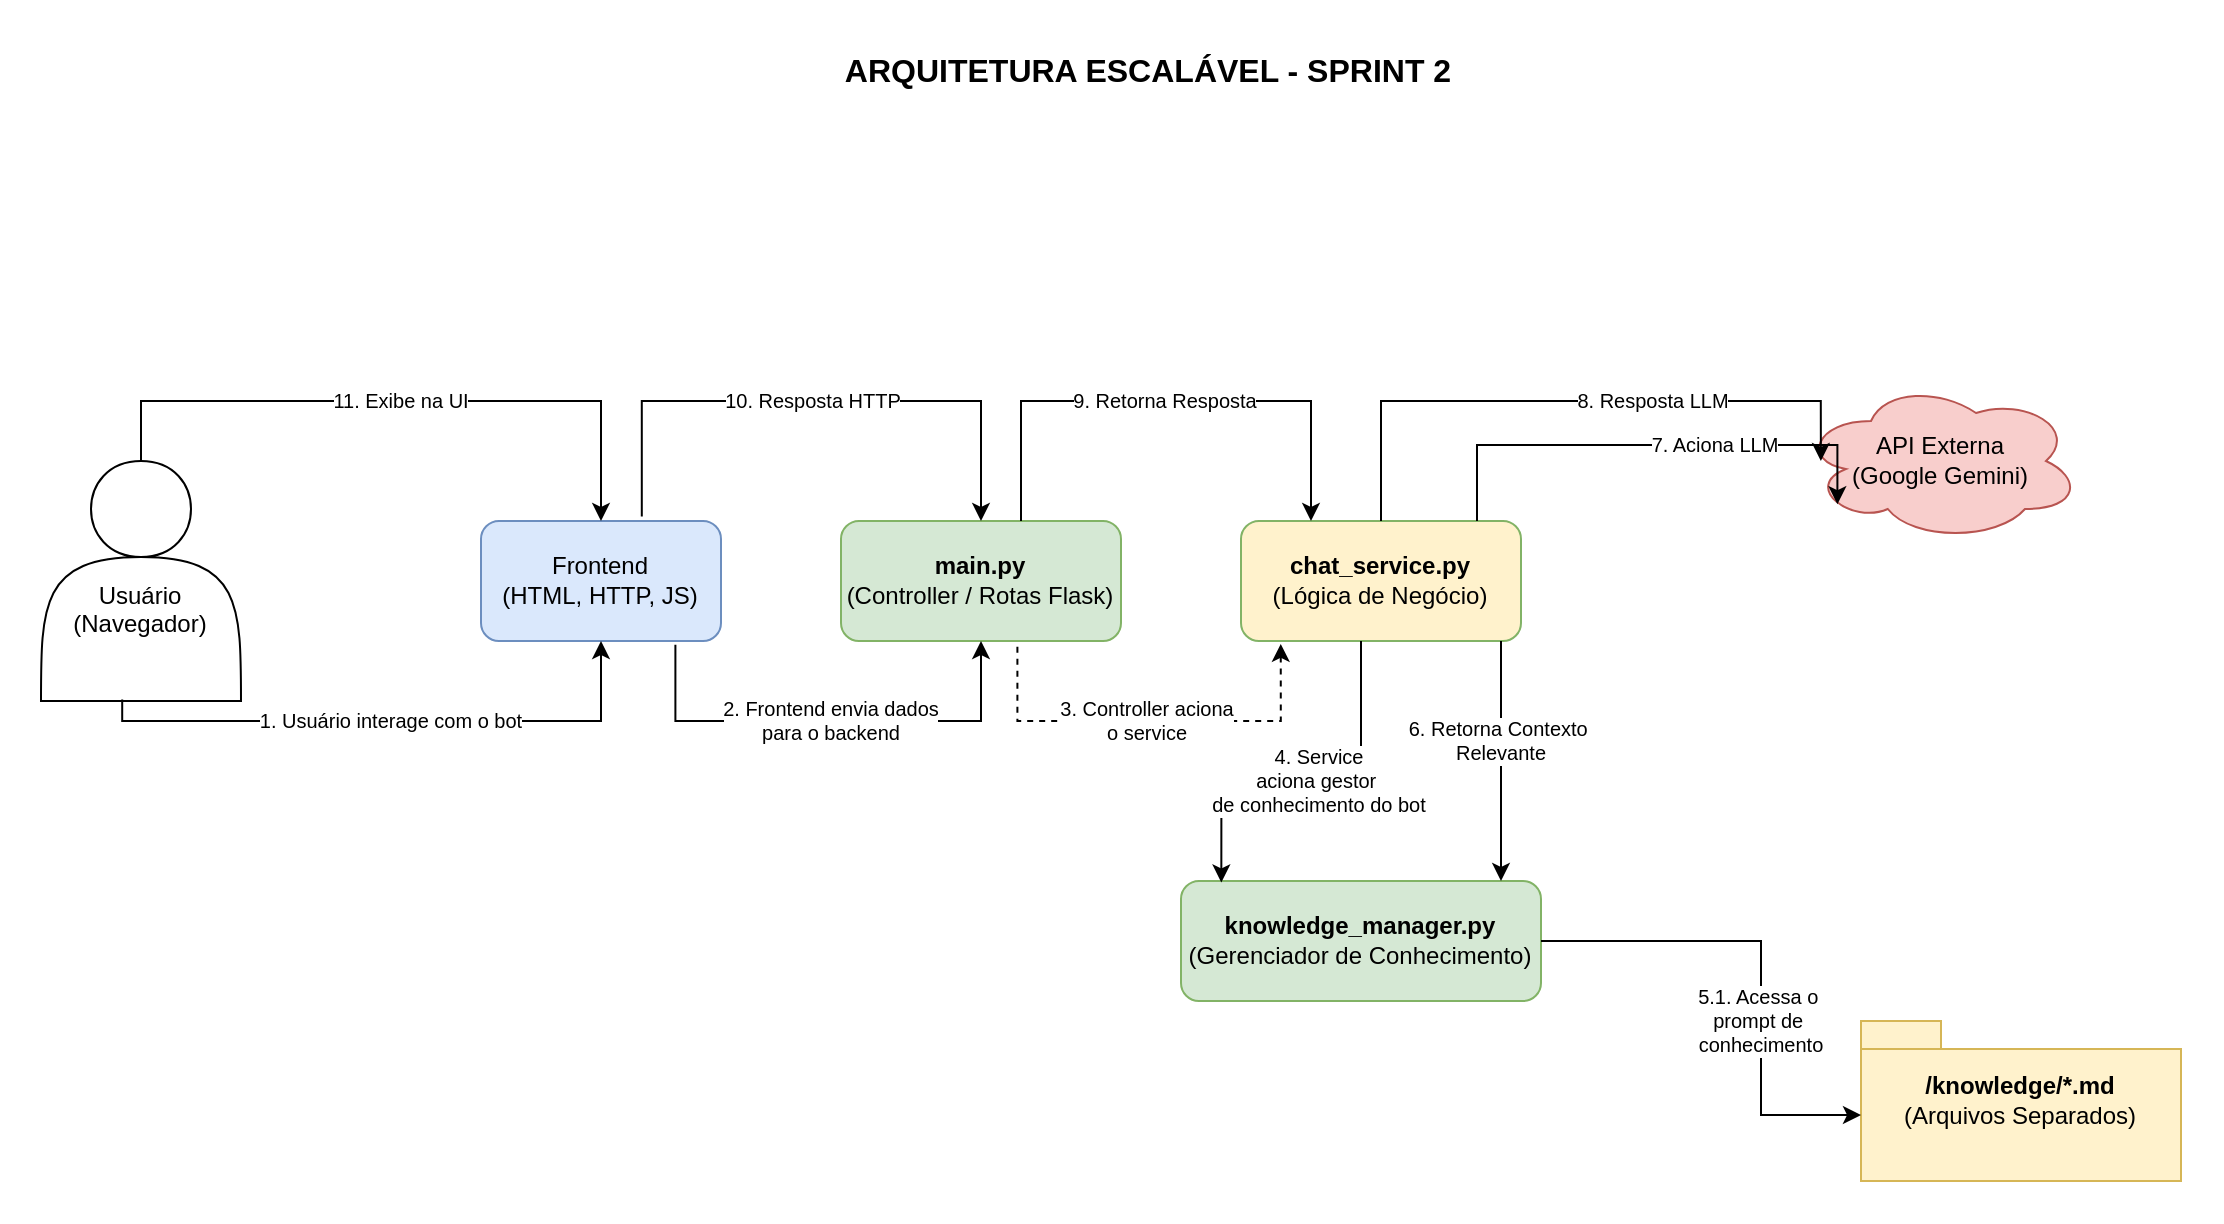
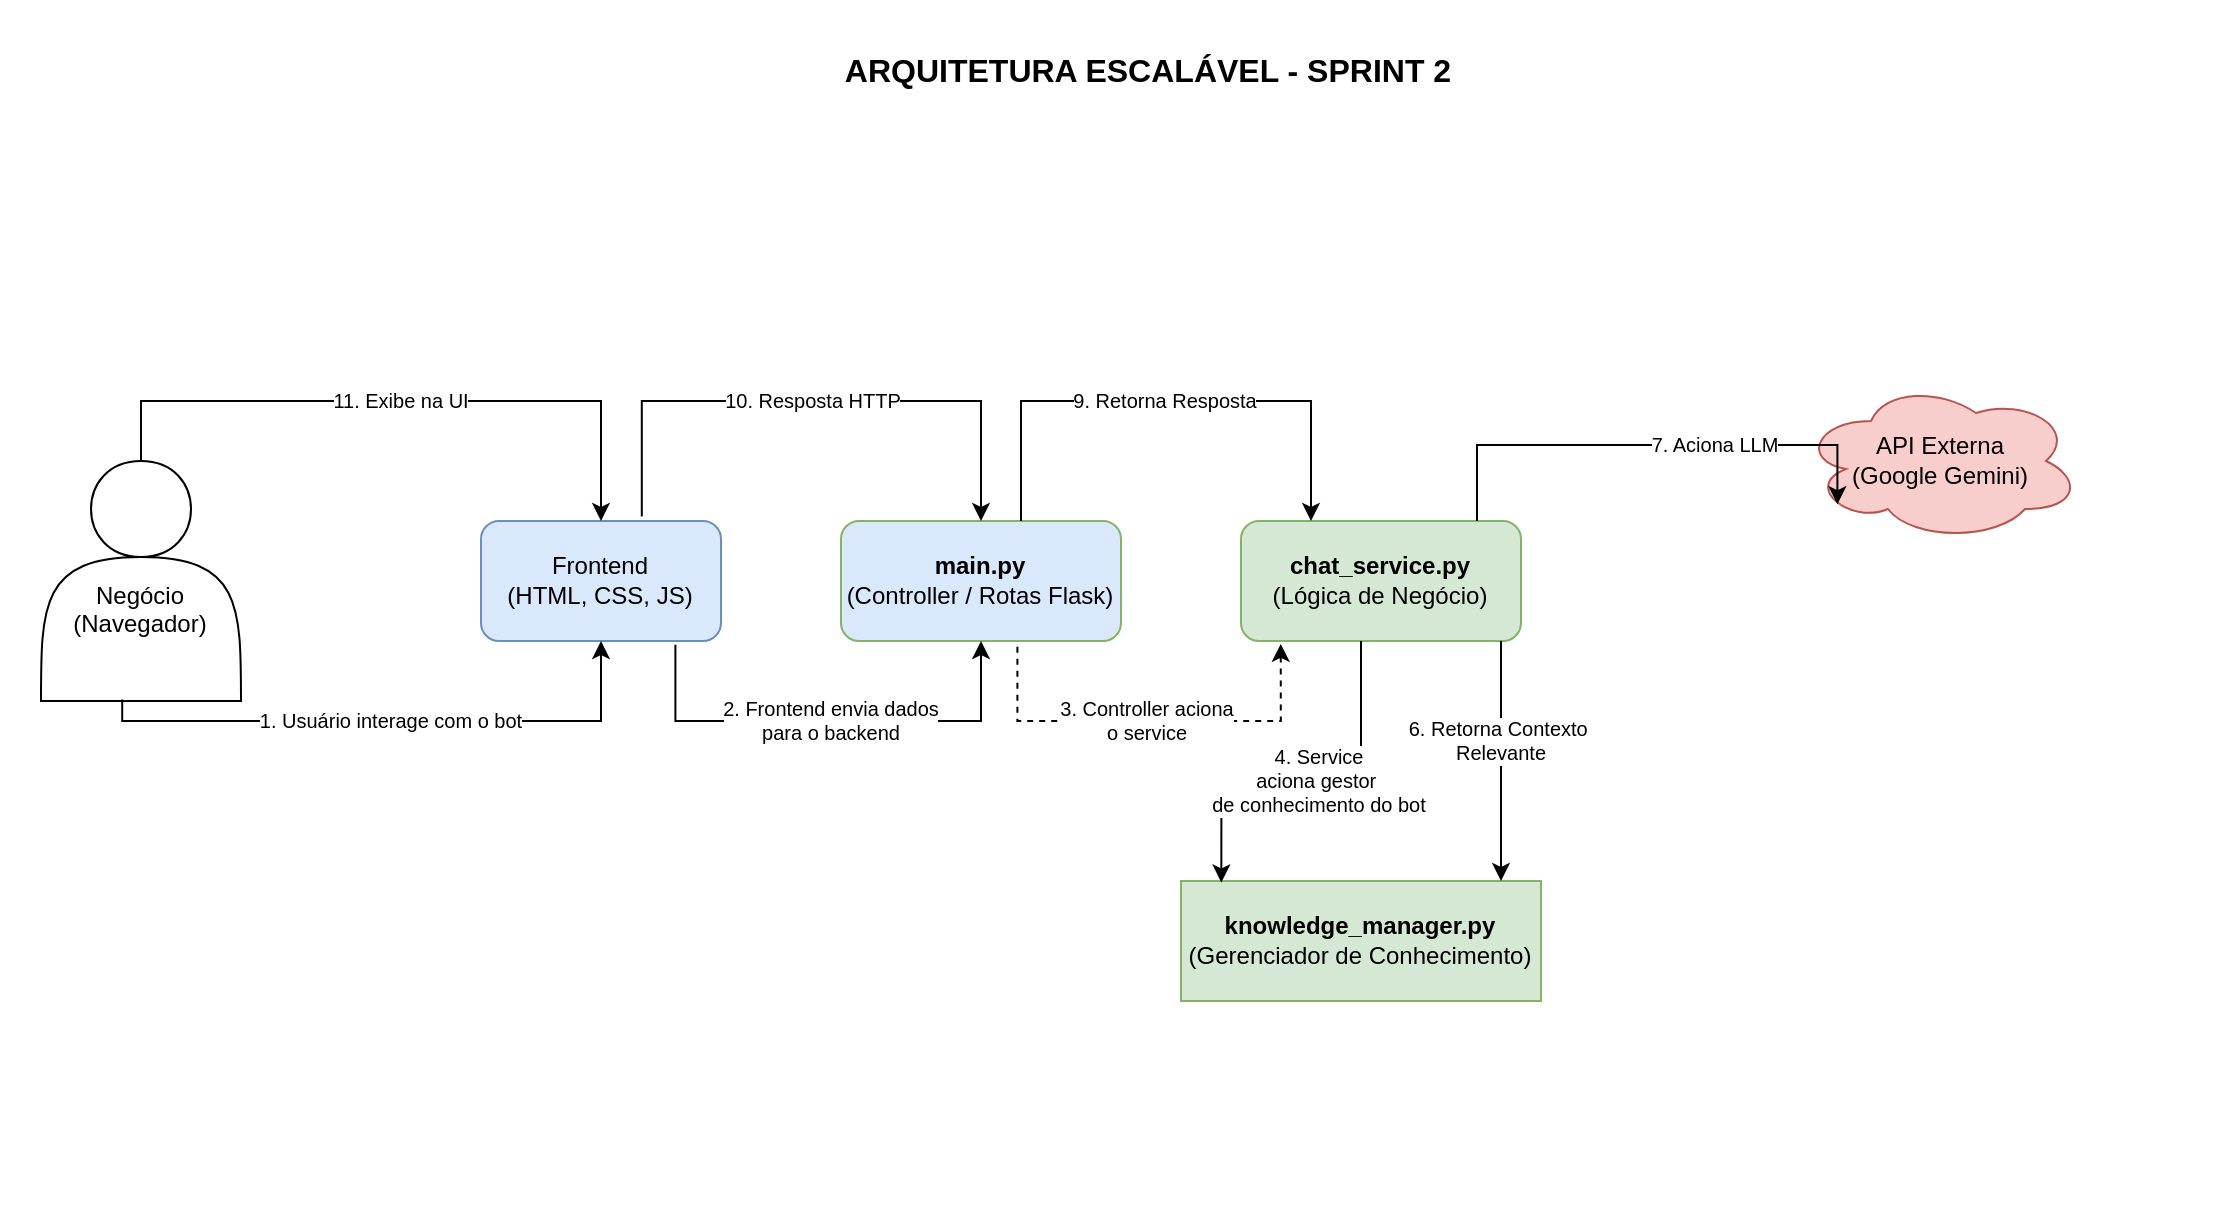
(1425, 401) -> none
(141, 581) -> (141, 581)
(601, 581) -> (601, 581)
(981, 581) -> (981, 581)
(1381, 581) -> (1381, 581)
(1361, 941) -> (1361, 941)
(1683, 941) -> none
(2021, 1101) -> none
